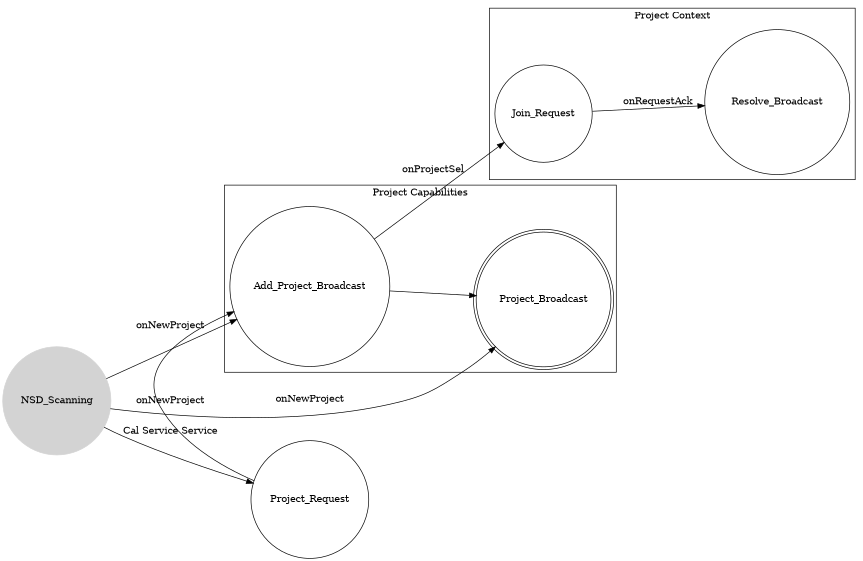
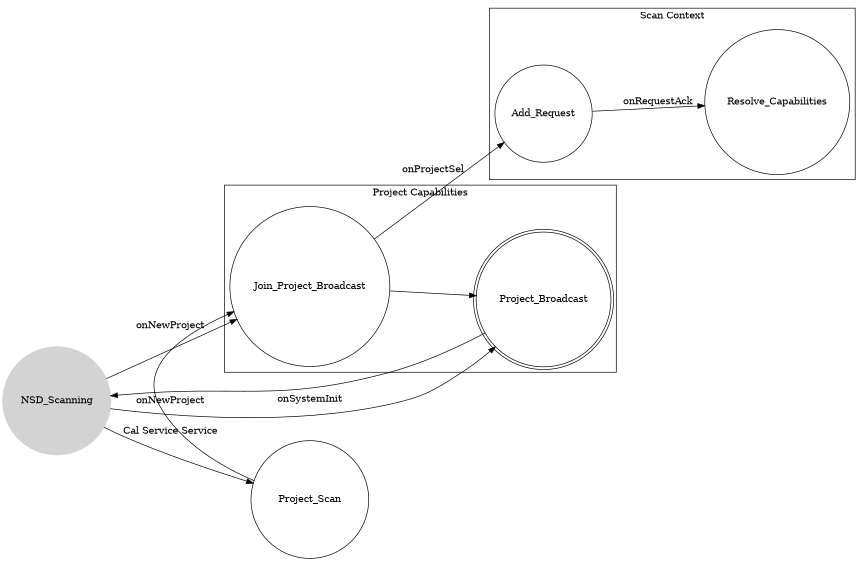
(672, 16) -> (672, 16)
(777, 102) -> (777, 102)
(544, 114) -> (544, 114)
(310, 287) -> (310, 287)
none -> (306, 388)
(310, 399) -> (310, 399)
(310, 500) -> (310, 500)
